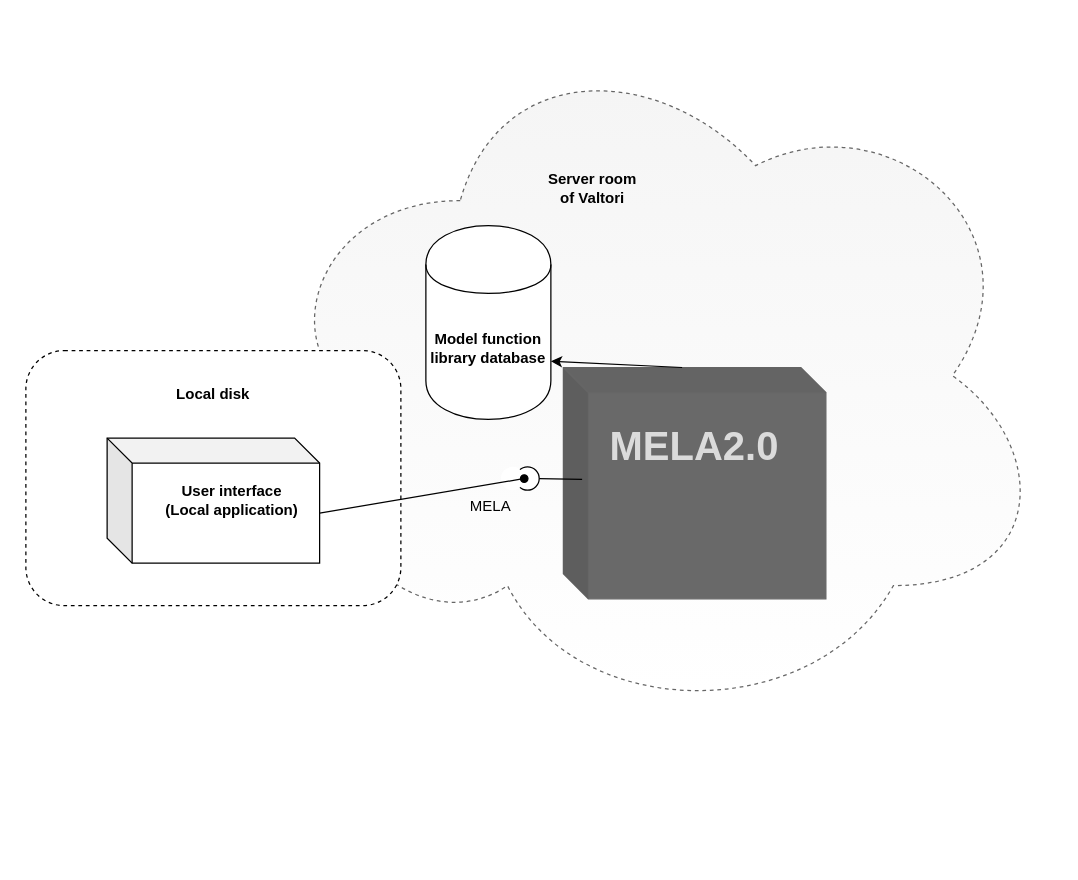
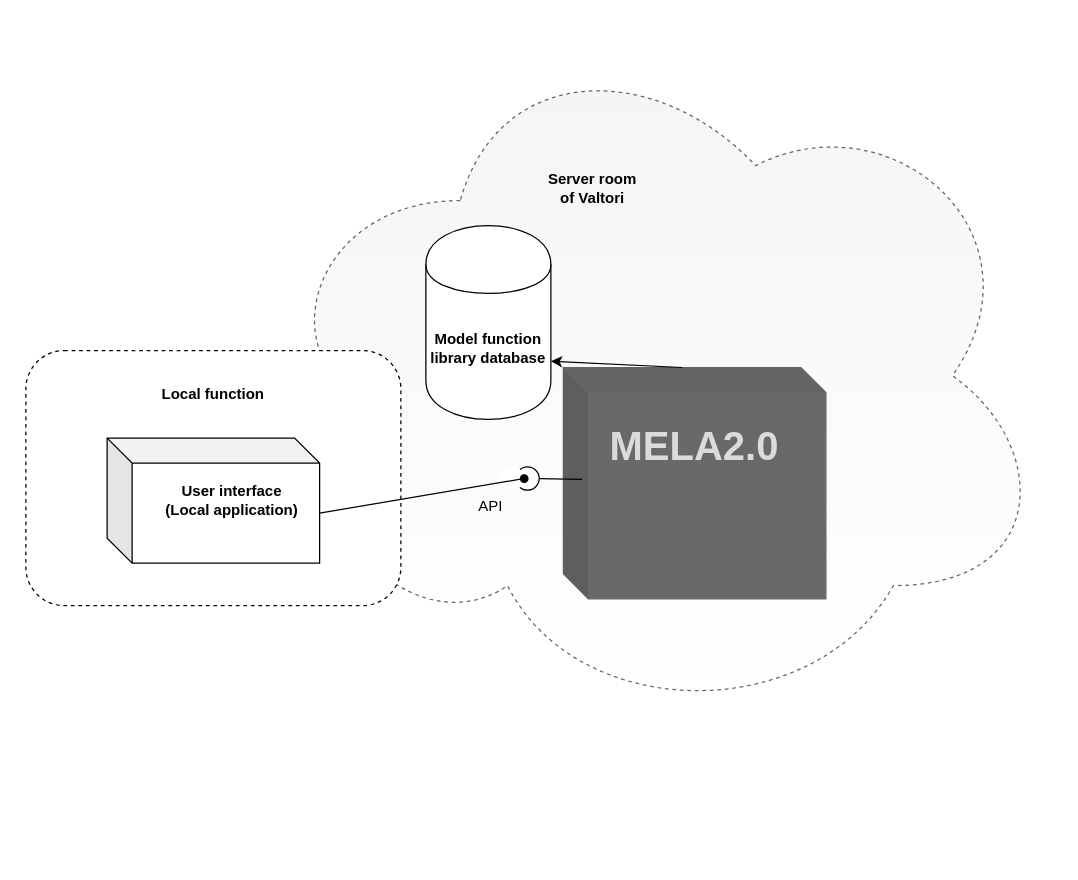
(213, 394) -> (213, 394)
(491, 507) -> (491, 507)
